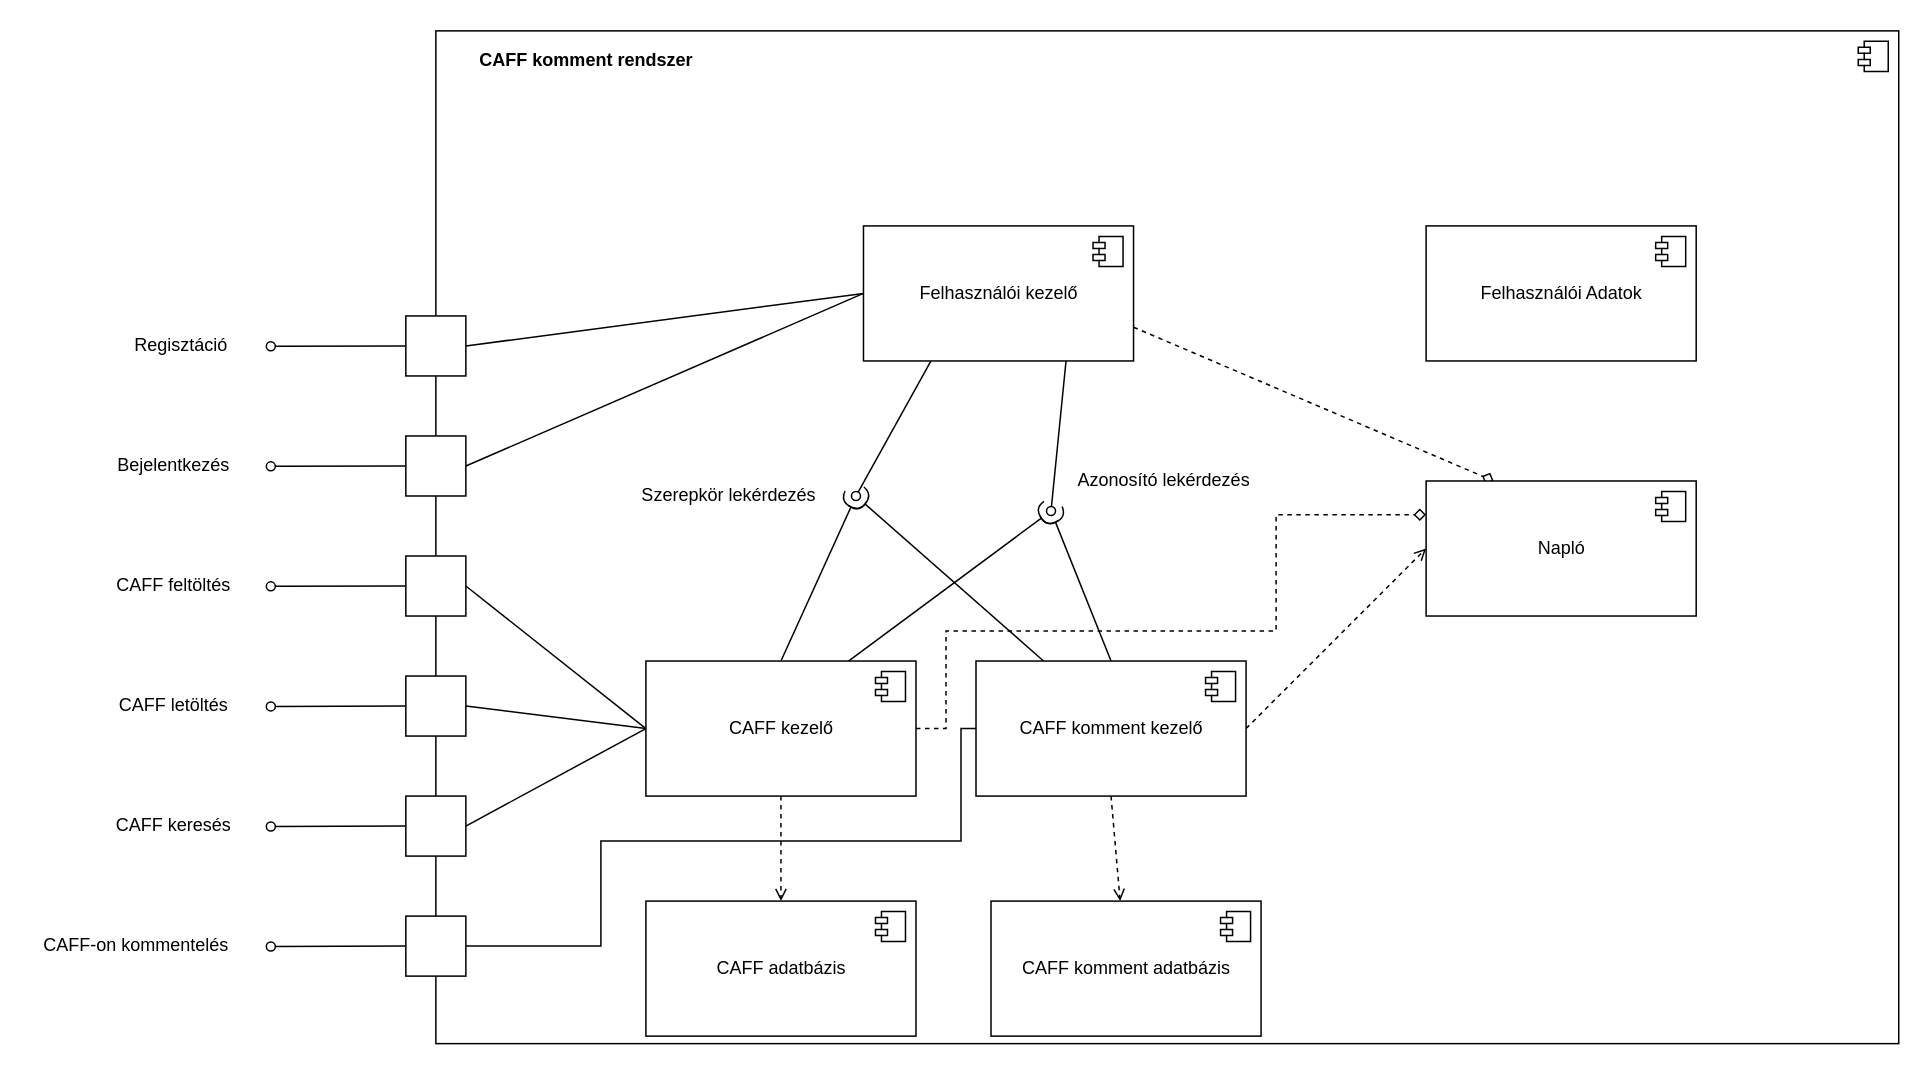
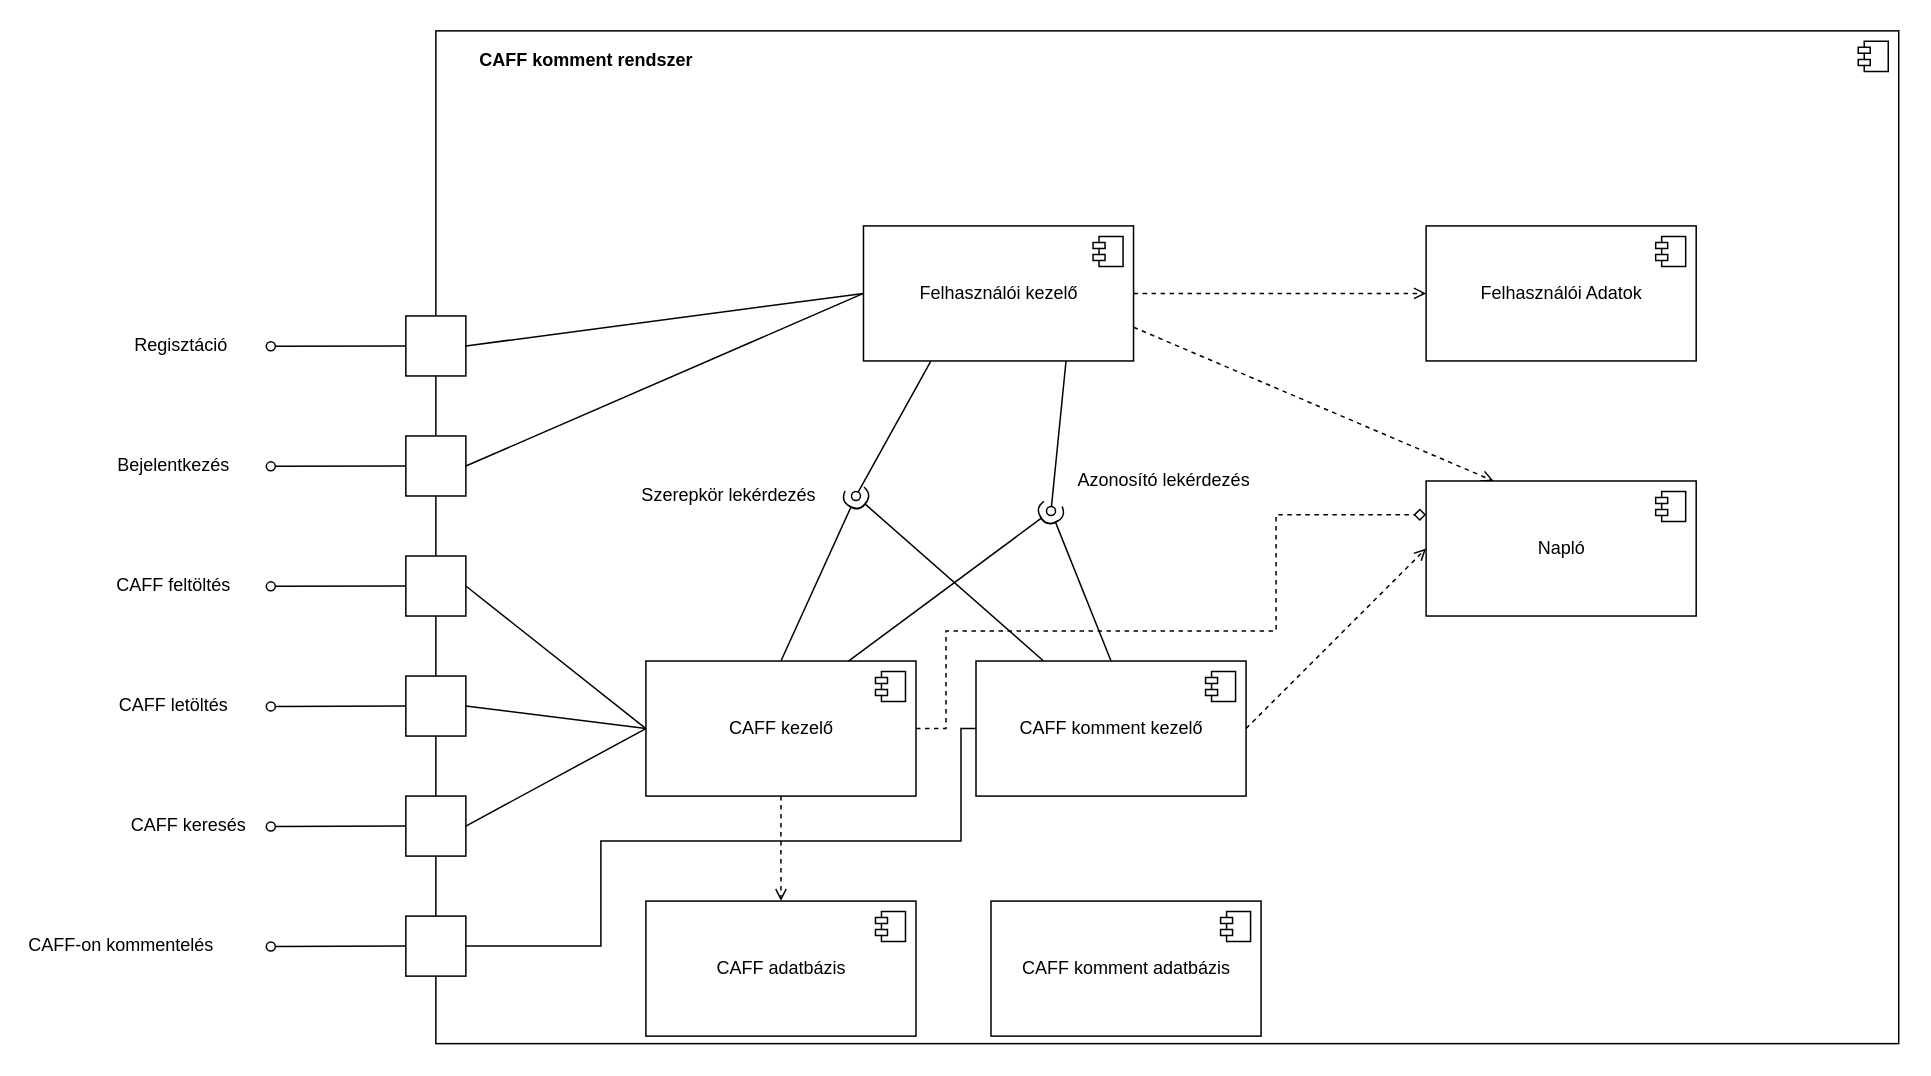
none -> (1277, 293)
(1482, 476) -> (1486, 477)
(173, 826) -> (188, 826)
(1115, 846) -> none
(136, 946) -> (121, 946)
